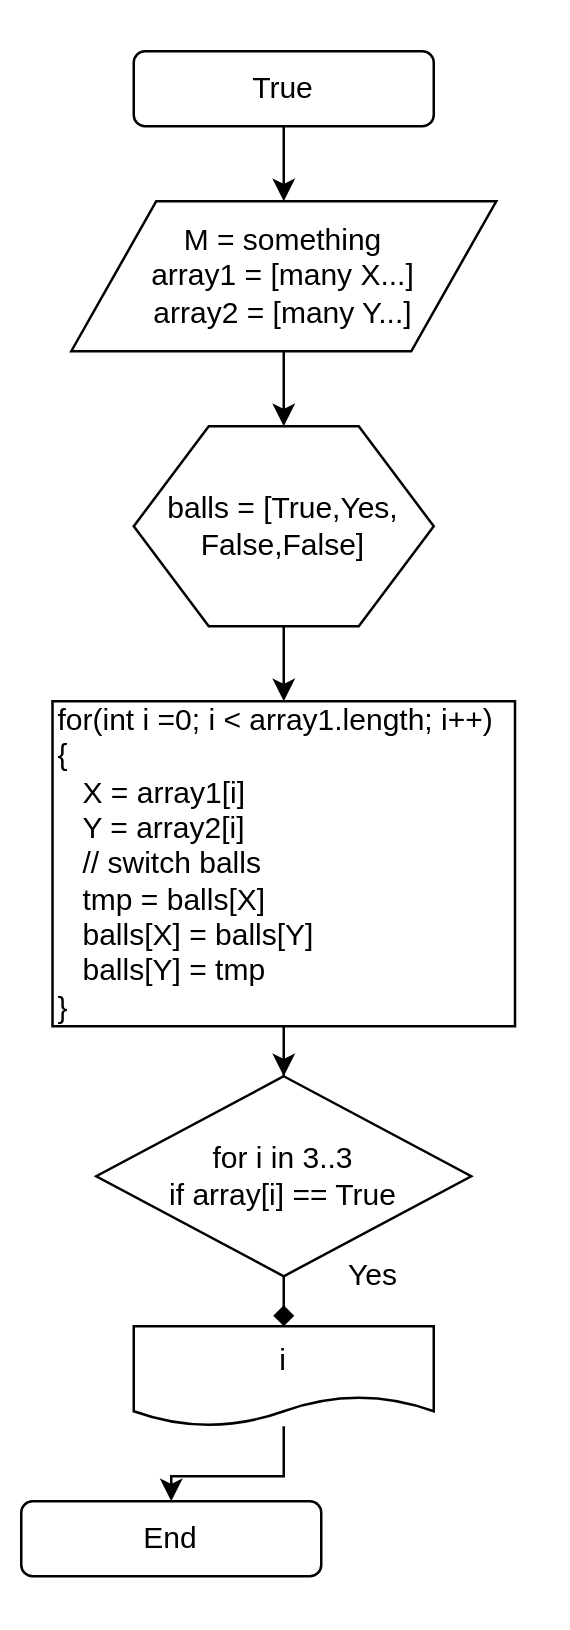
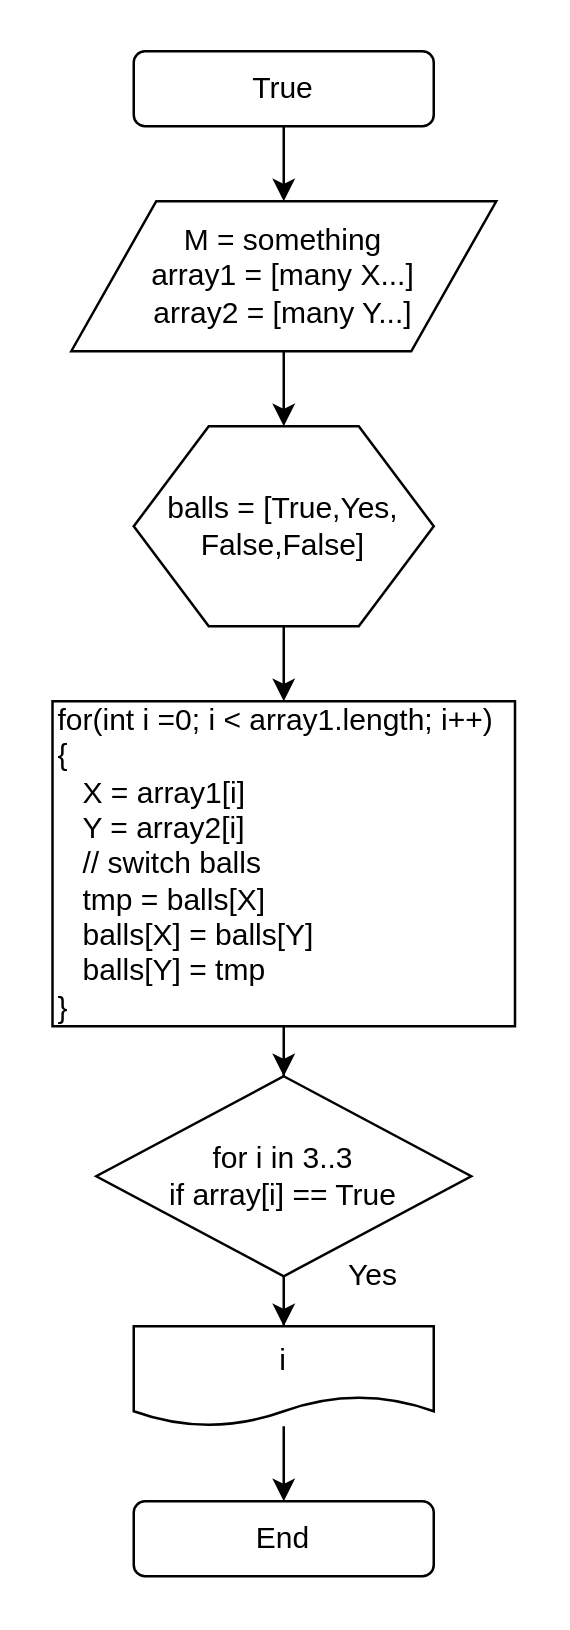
(284, 1306) -> (284, 1307)
(171, 1539) -> (284, 1539)
